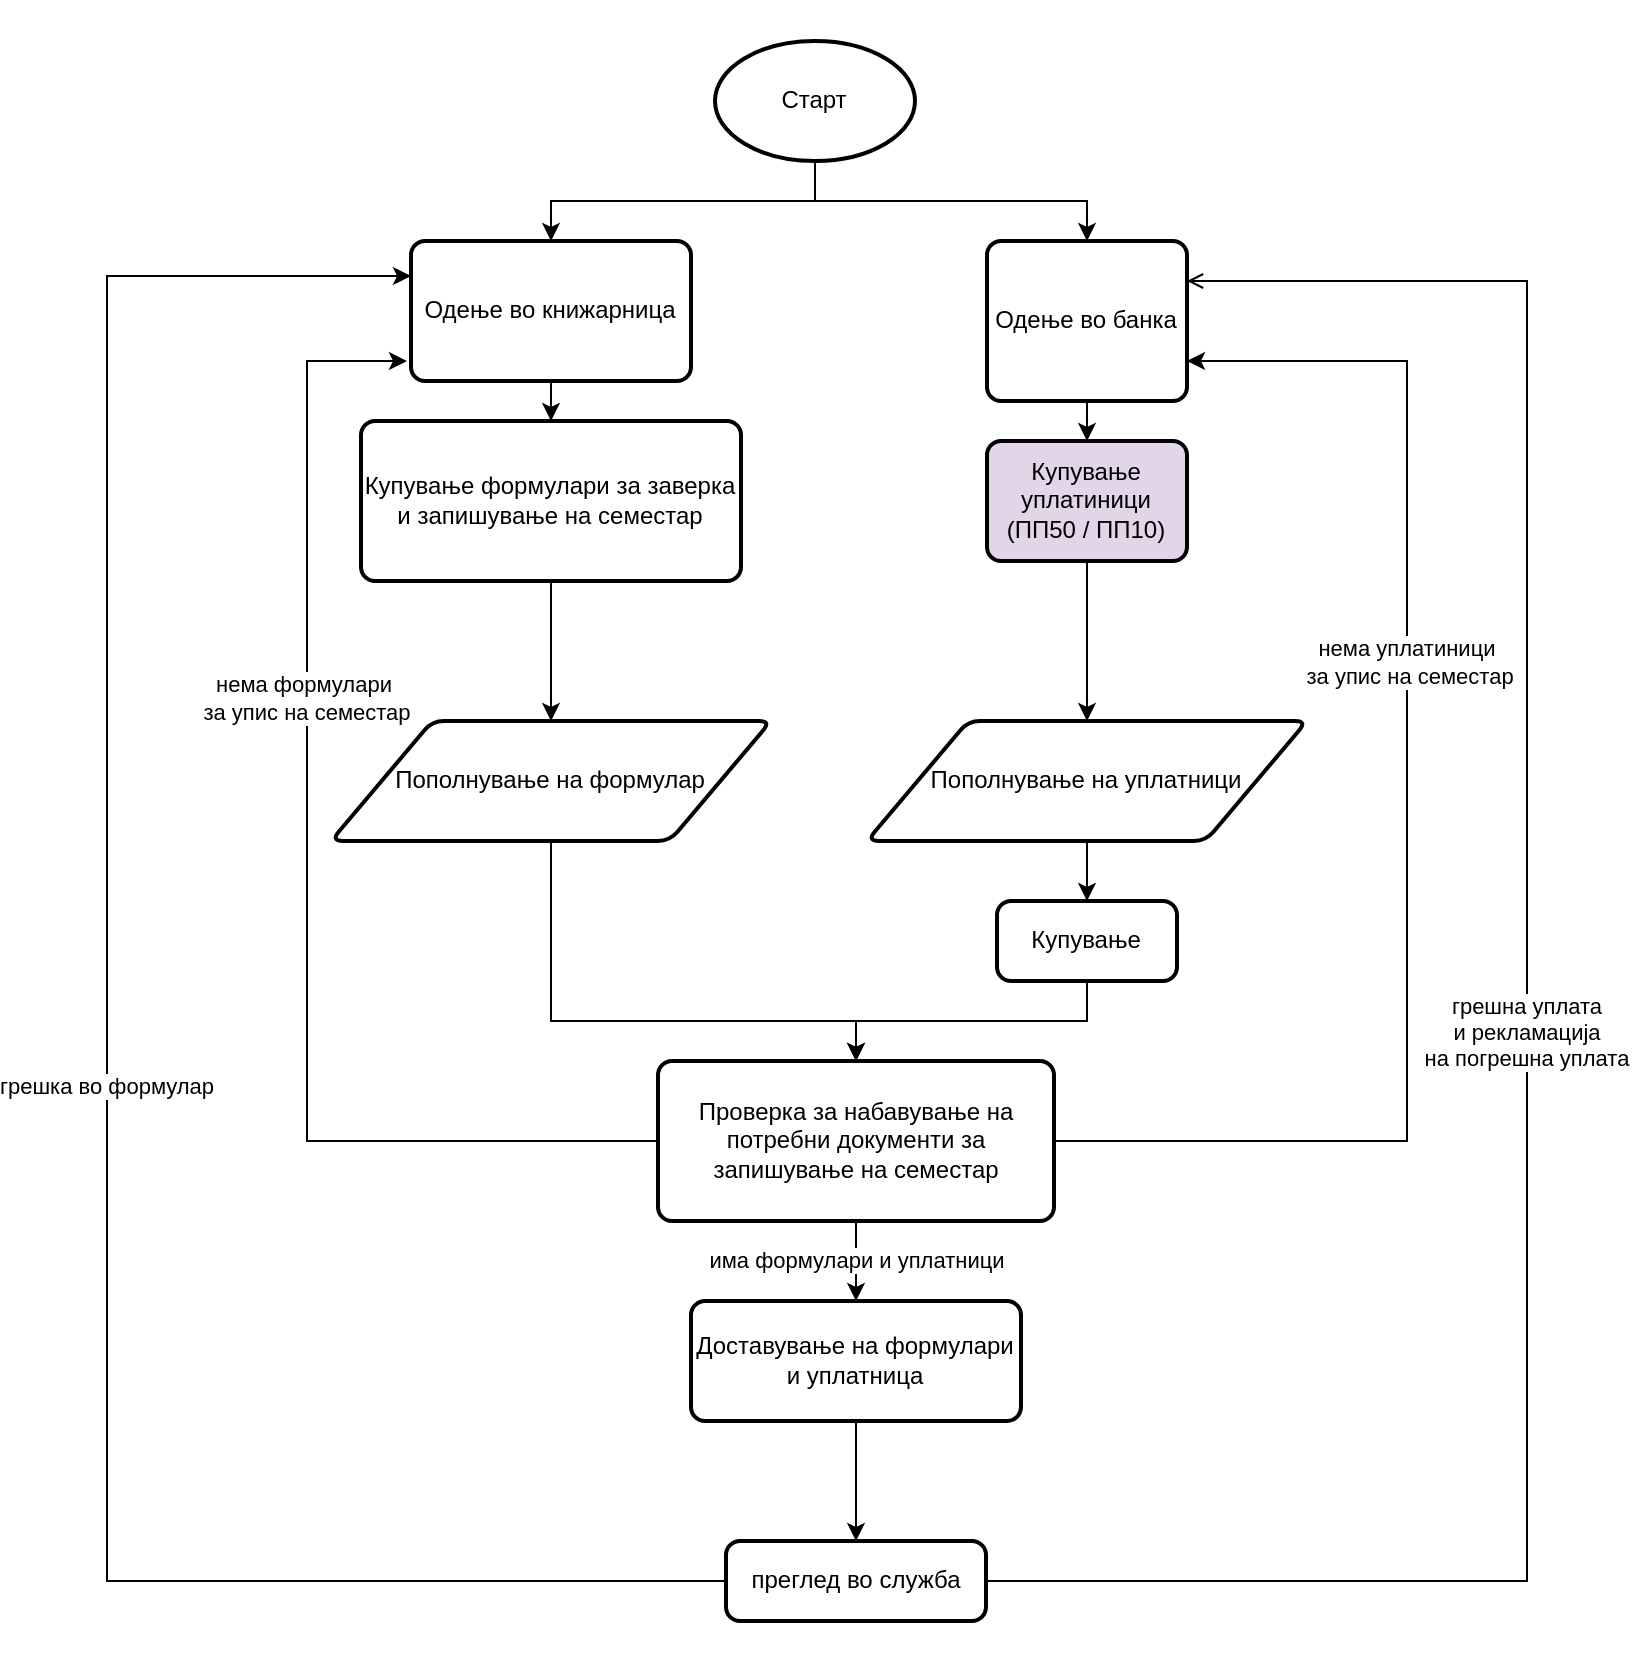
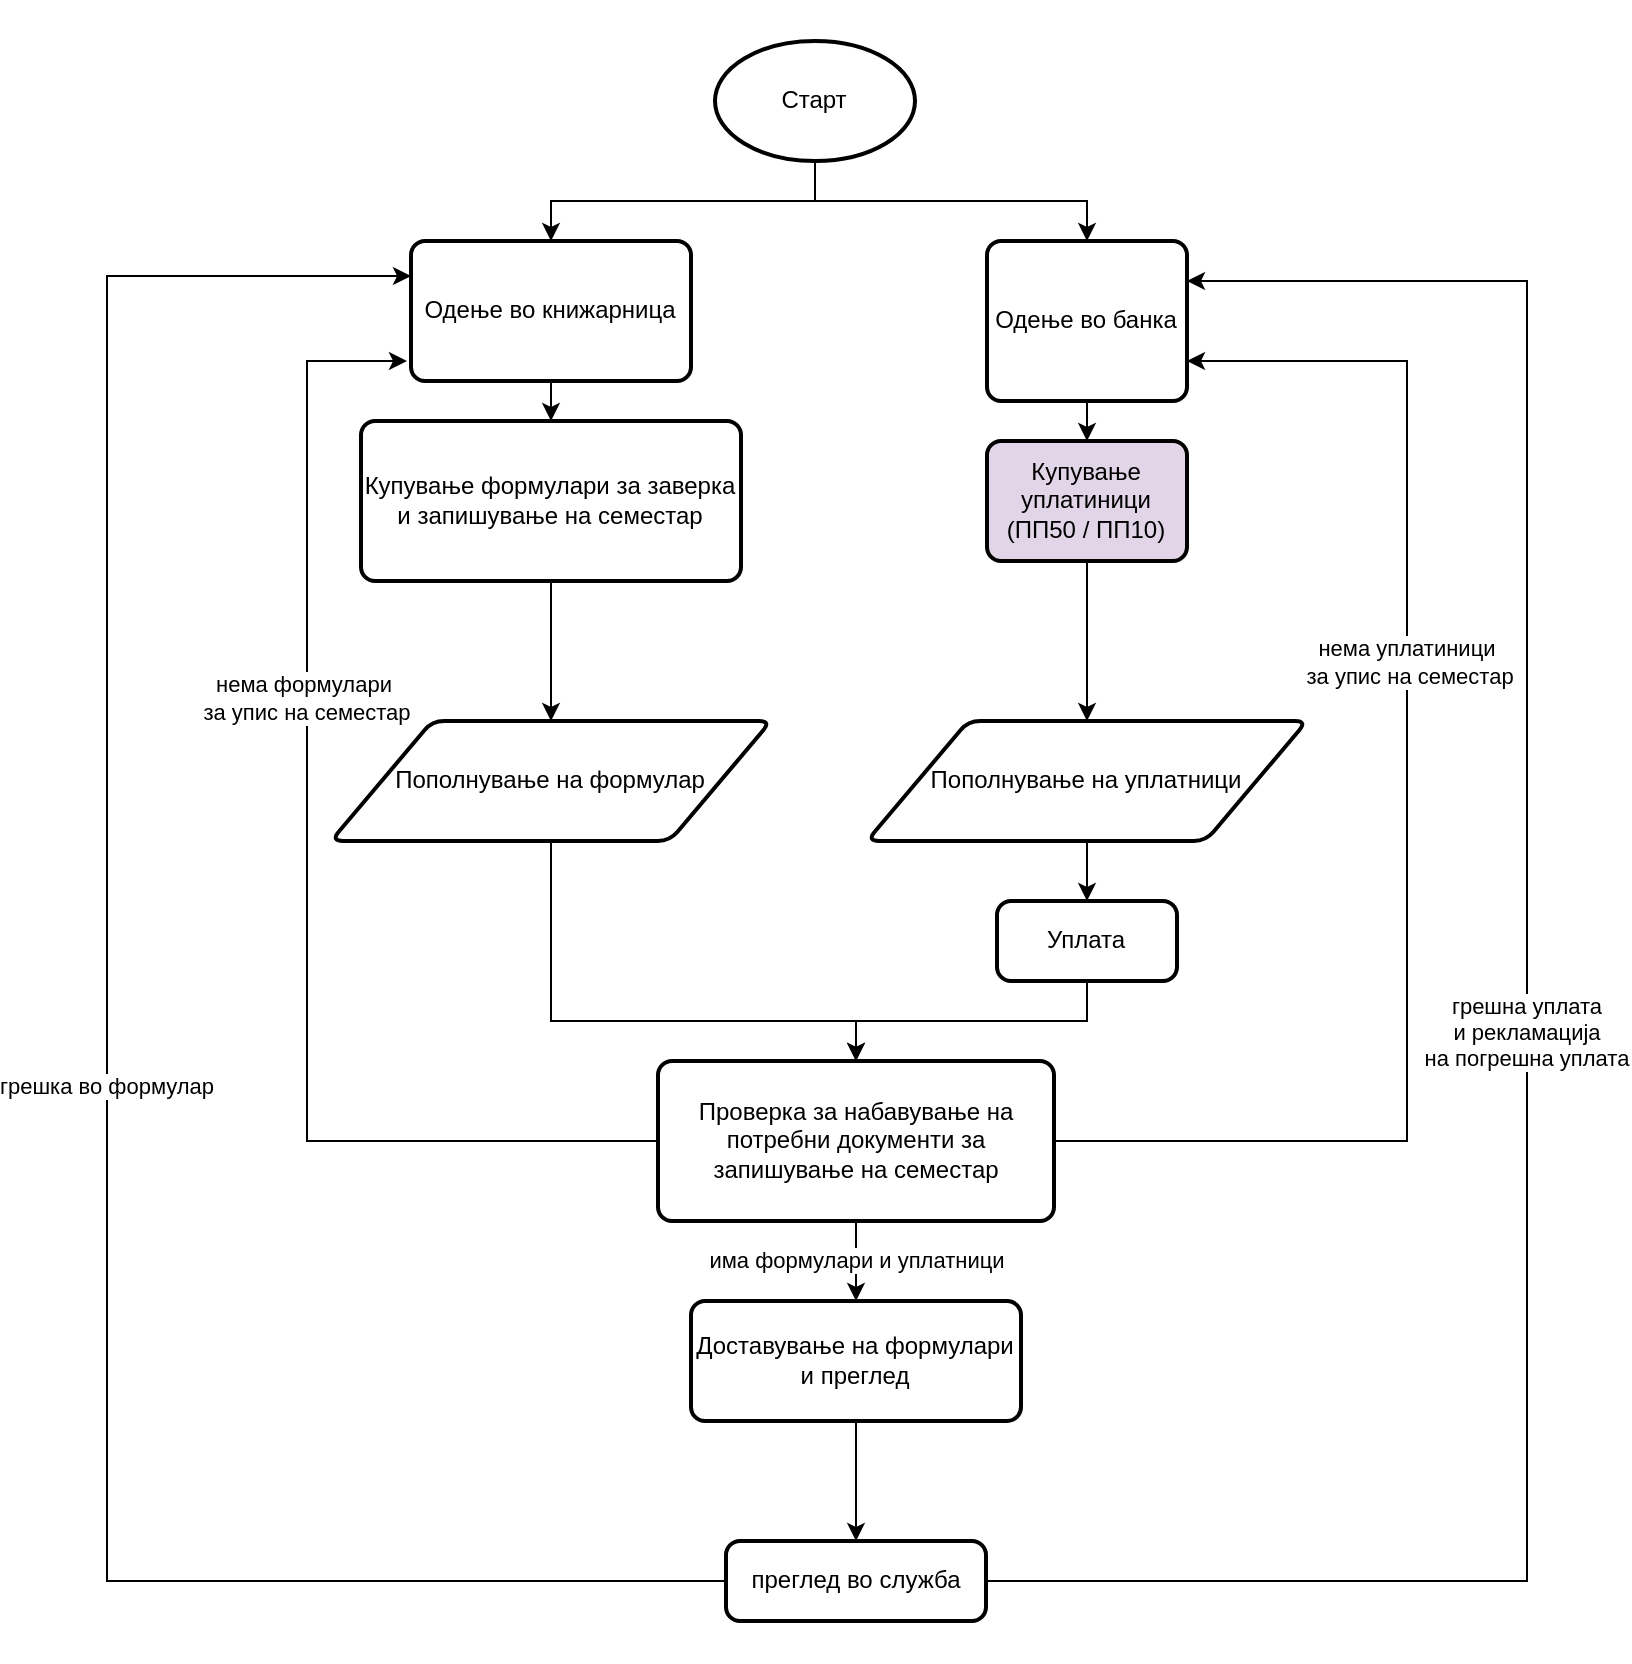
(1198, 281) -> (1202, 281)
(1087, 941) -> (1087, 941)
(856, 1361) -> (856, 1361)
